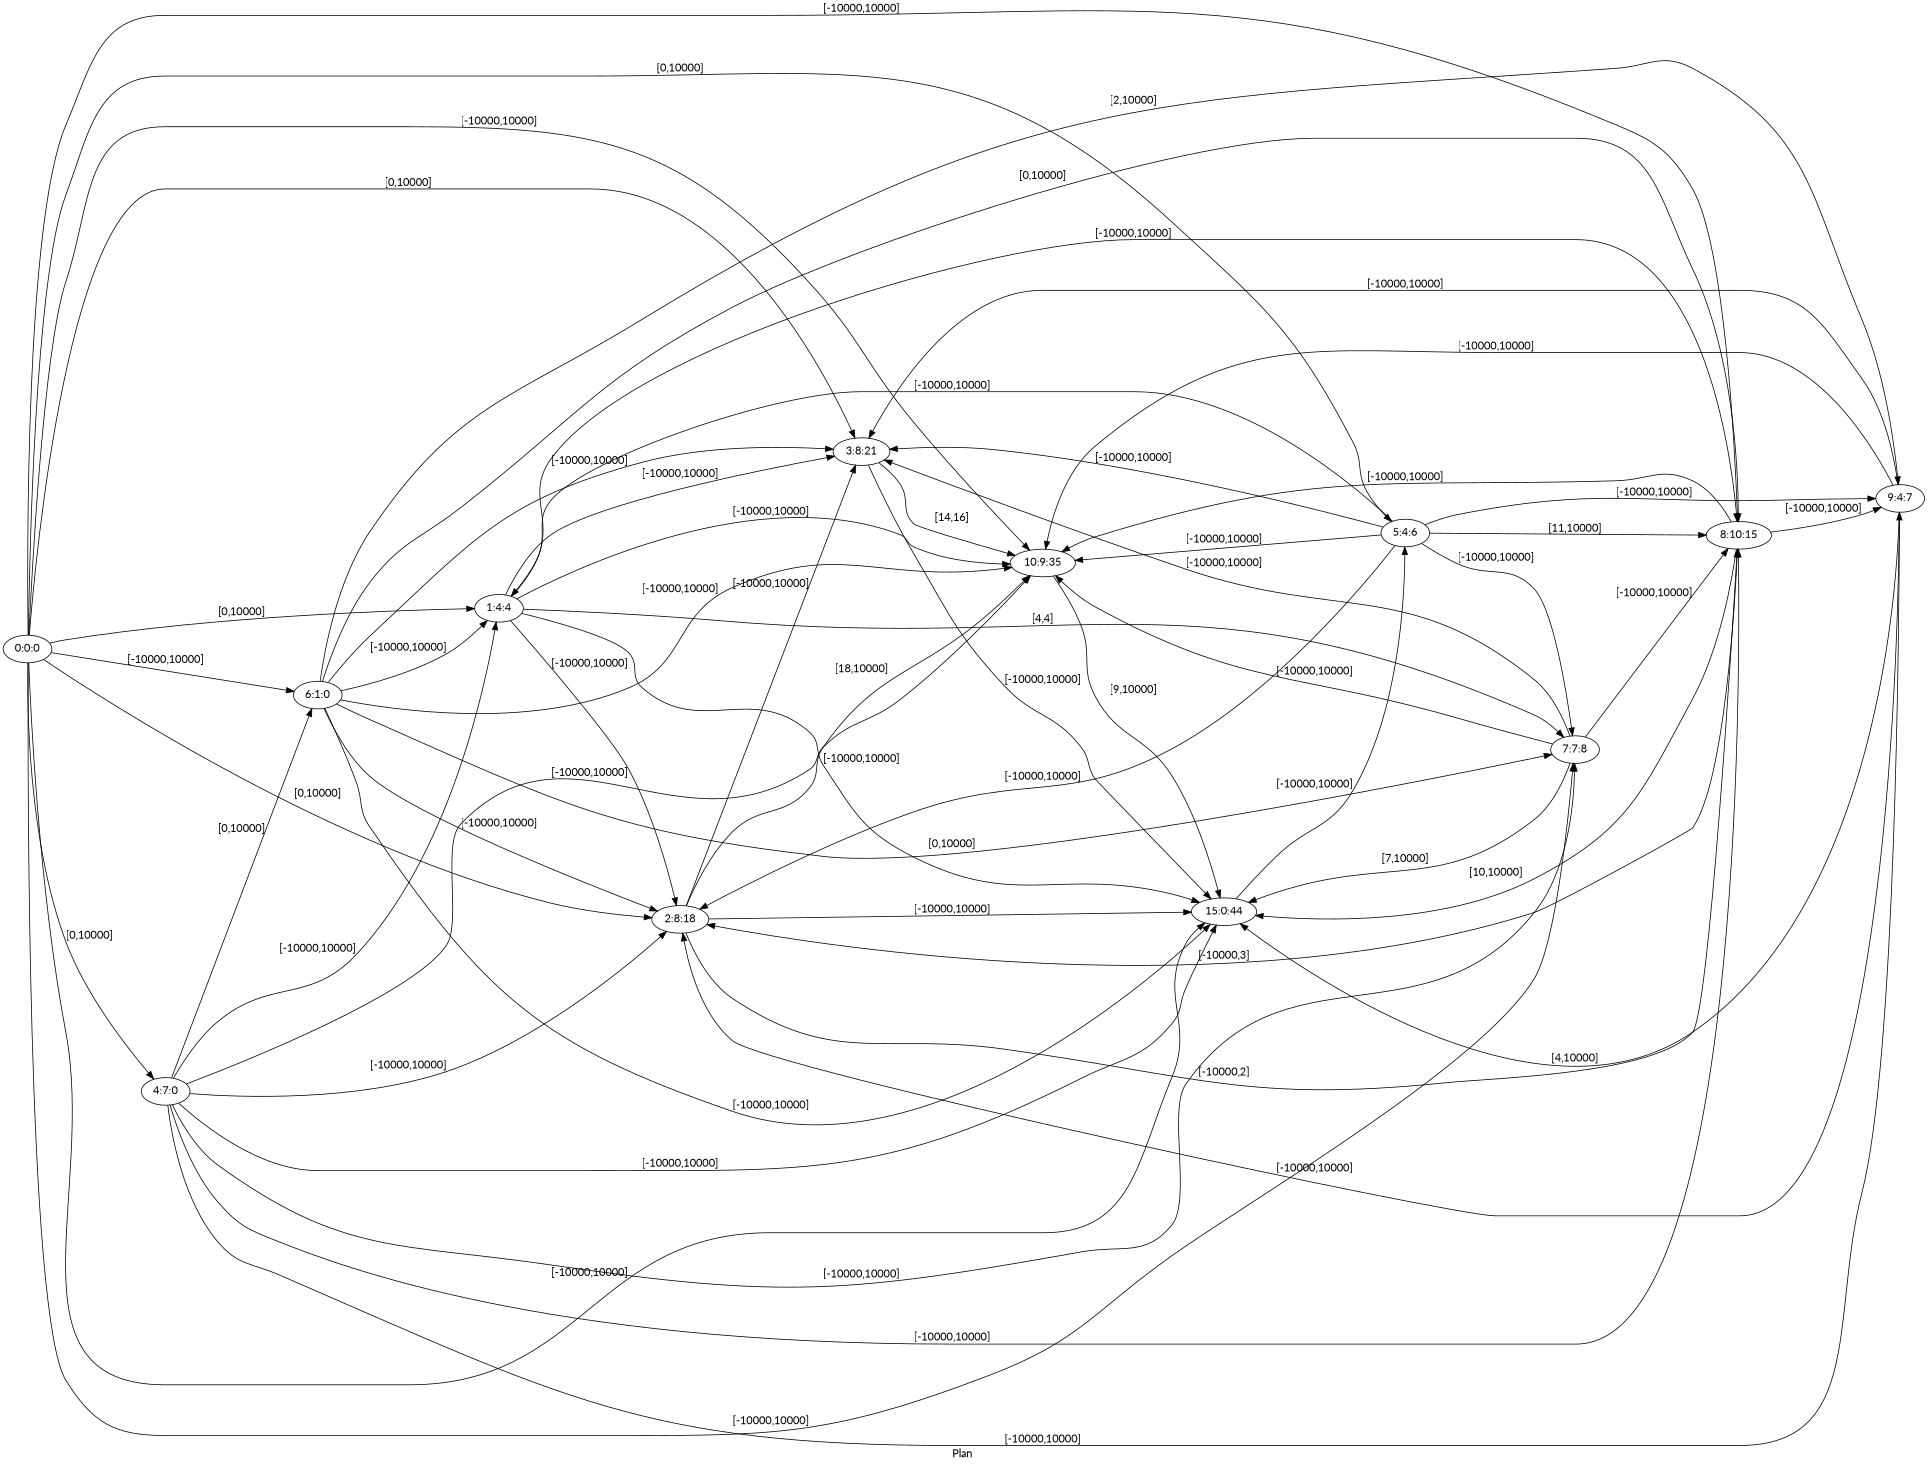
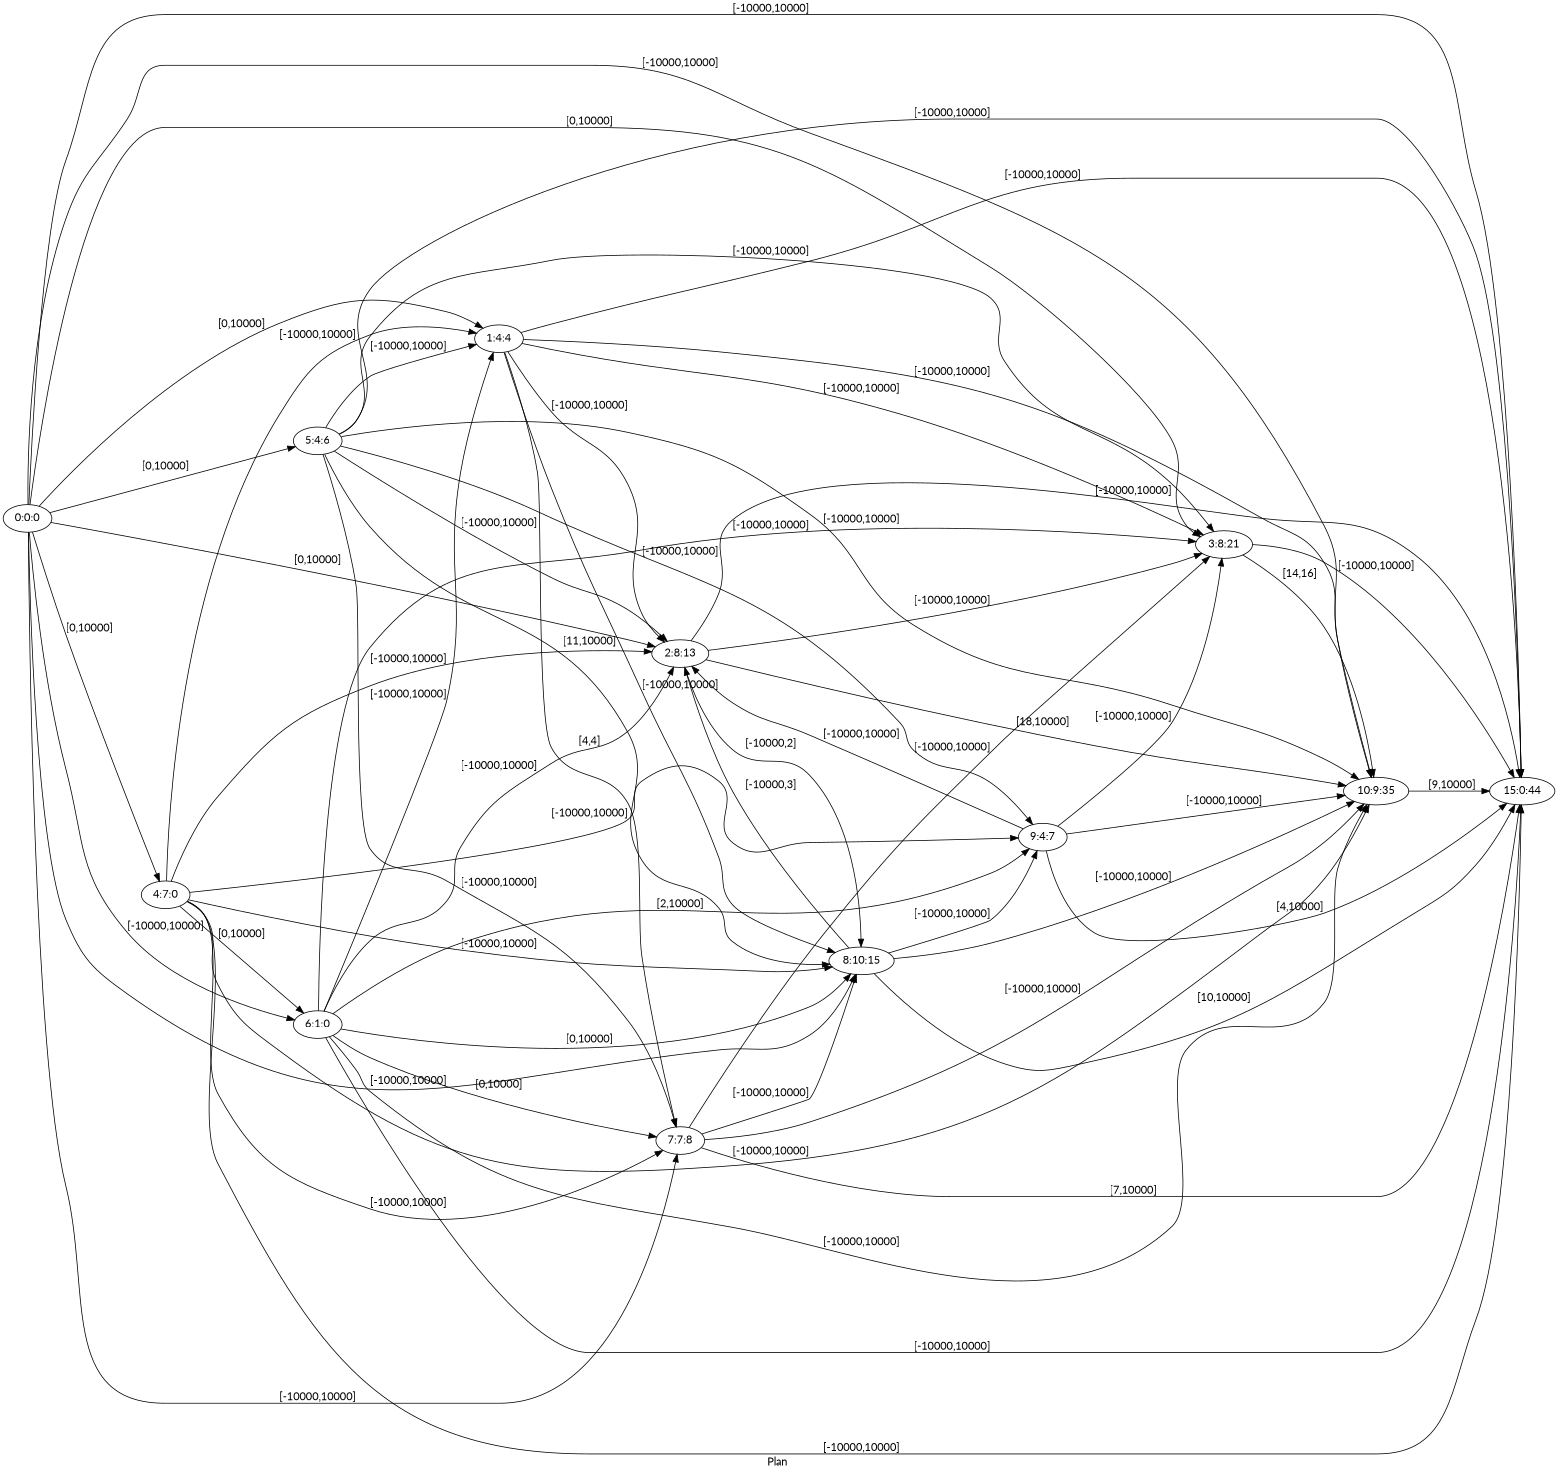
(1371, 753) -> (1121, 119)
(680, 919) -> (680, 654)
